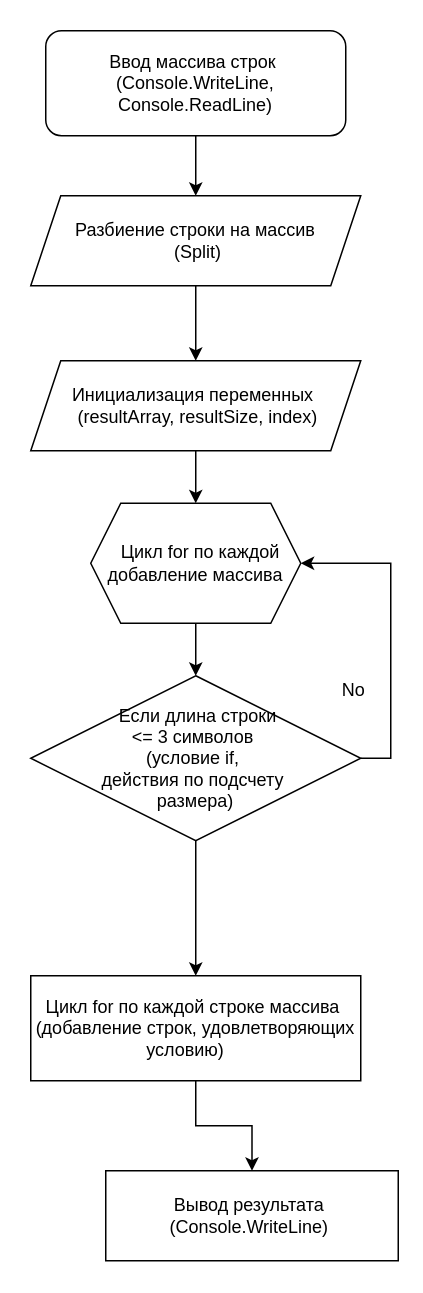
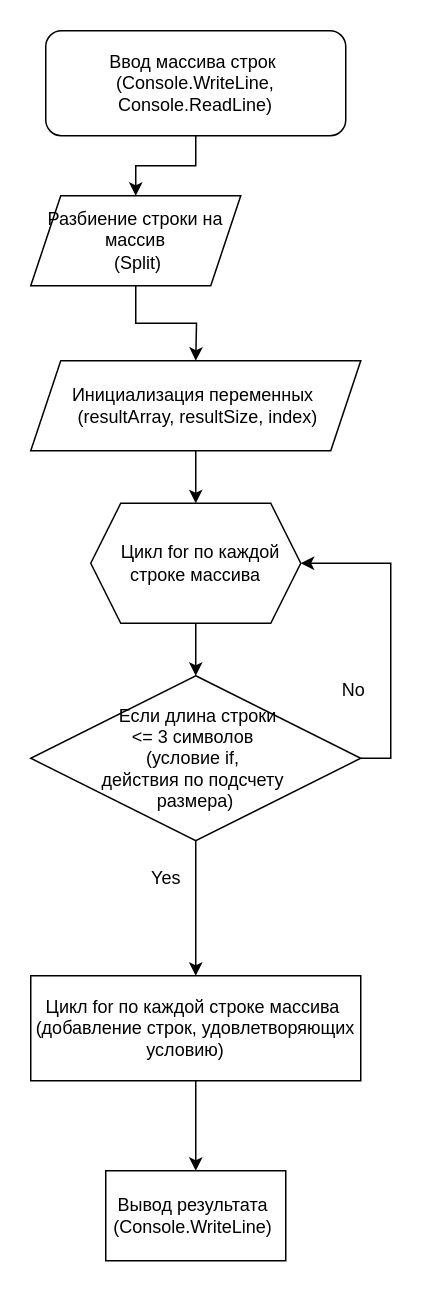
(196, 241) -> (136, 241)
(196, 563) -> (196, 563)
none -> (166, 878)
(252, 1216) -> (196, 1216)
